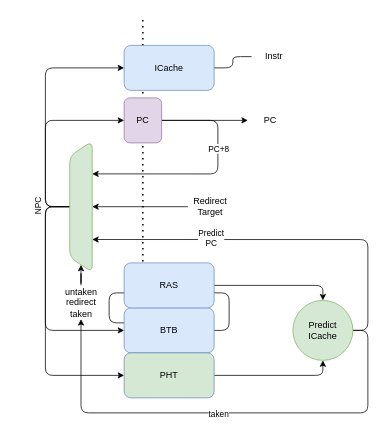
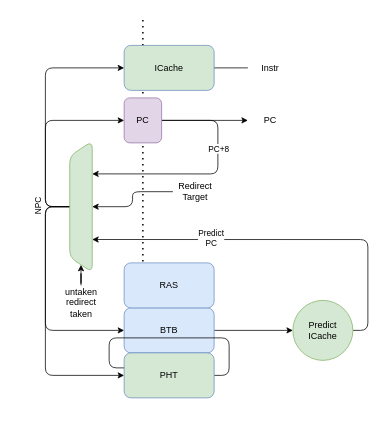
(274, 57) -> (270, 68)
(169, 68) -> (169, 68)
(210, 207) -> (195, 192)
(272, 285) -> none
(229, 307) -> (256, 330)
(276, 375) -> (169, 338)
(218, 413) -> none
